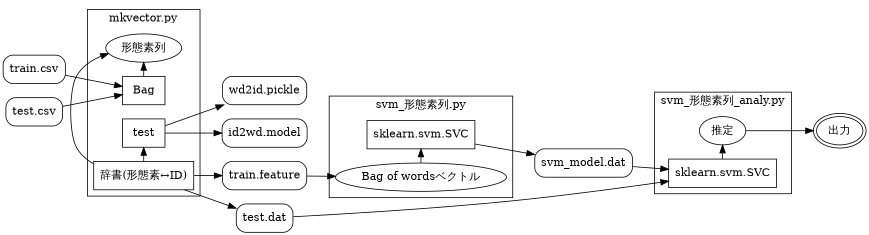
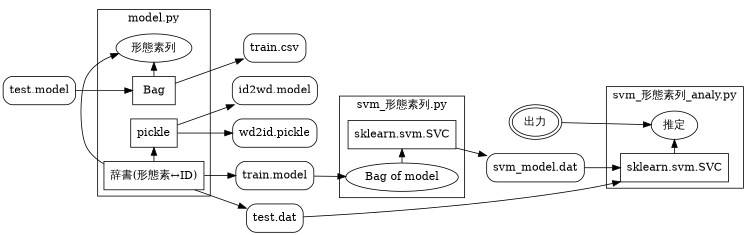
(144, 19) -> (154, 19)
(92, 81) -> (204, 73)
(34, 112) -> (39, 91)
(776, 131) -> (601, 124)
(144, 133) -> (154, 133)
(265, 176) -> (275, 176)
(421, 177) -> (402, 177)
